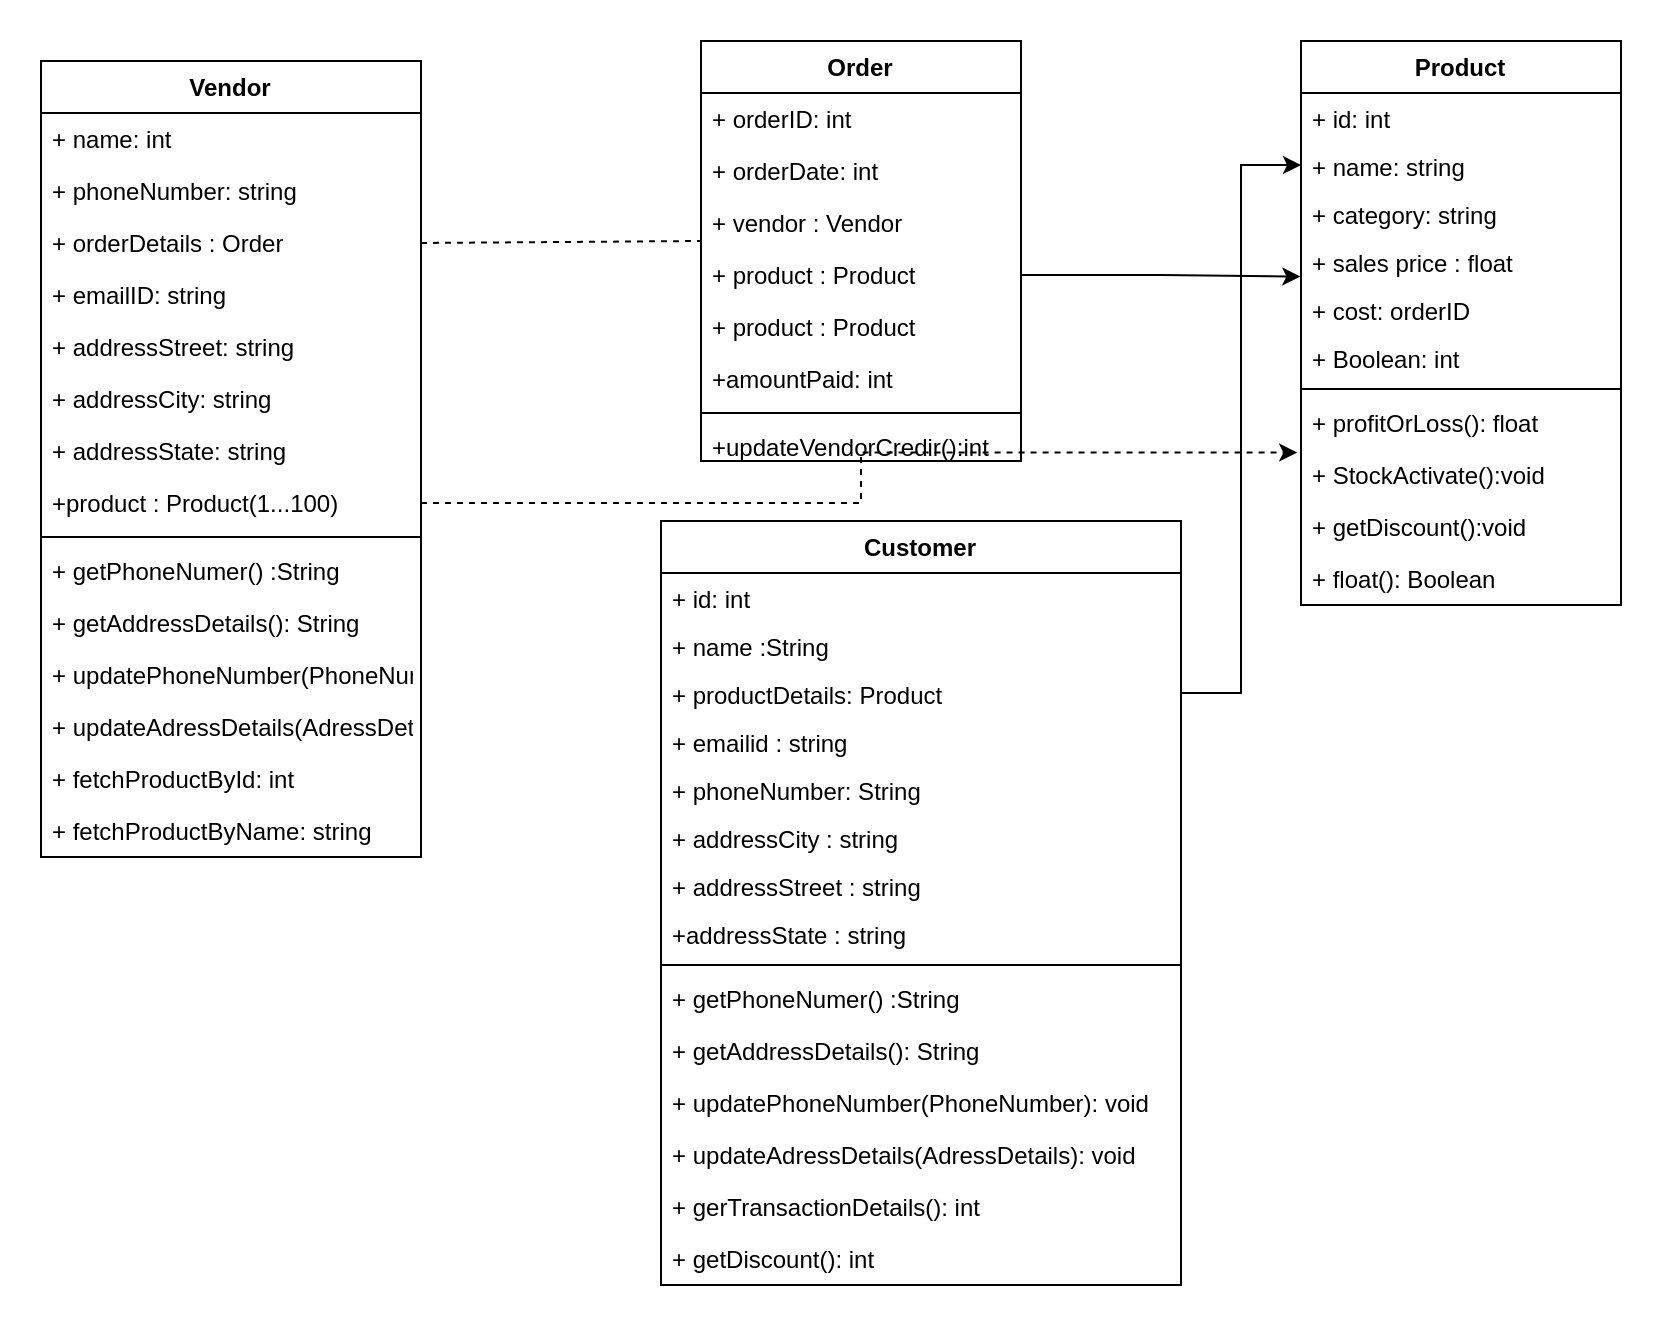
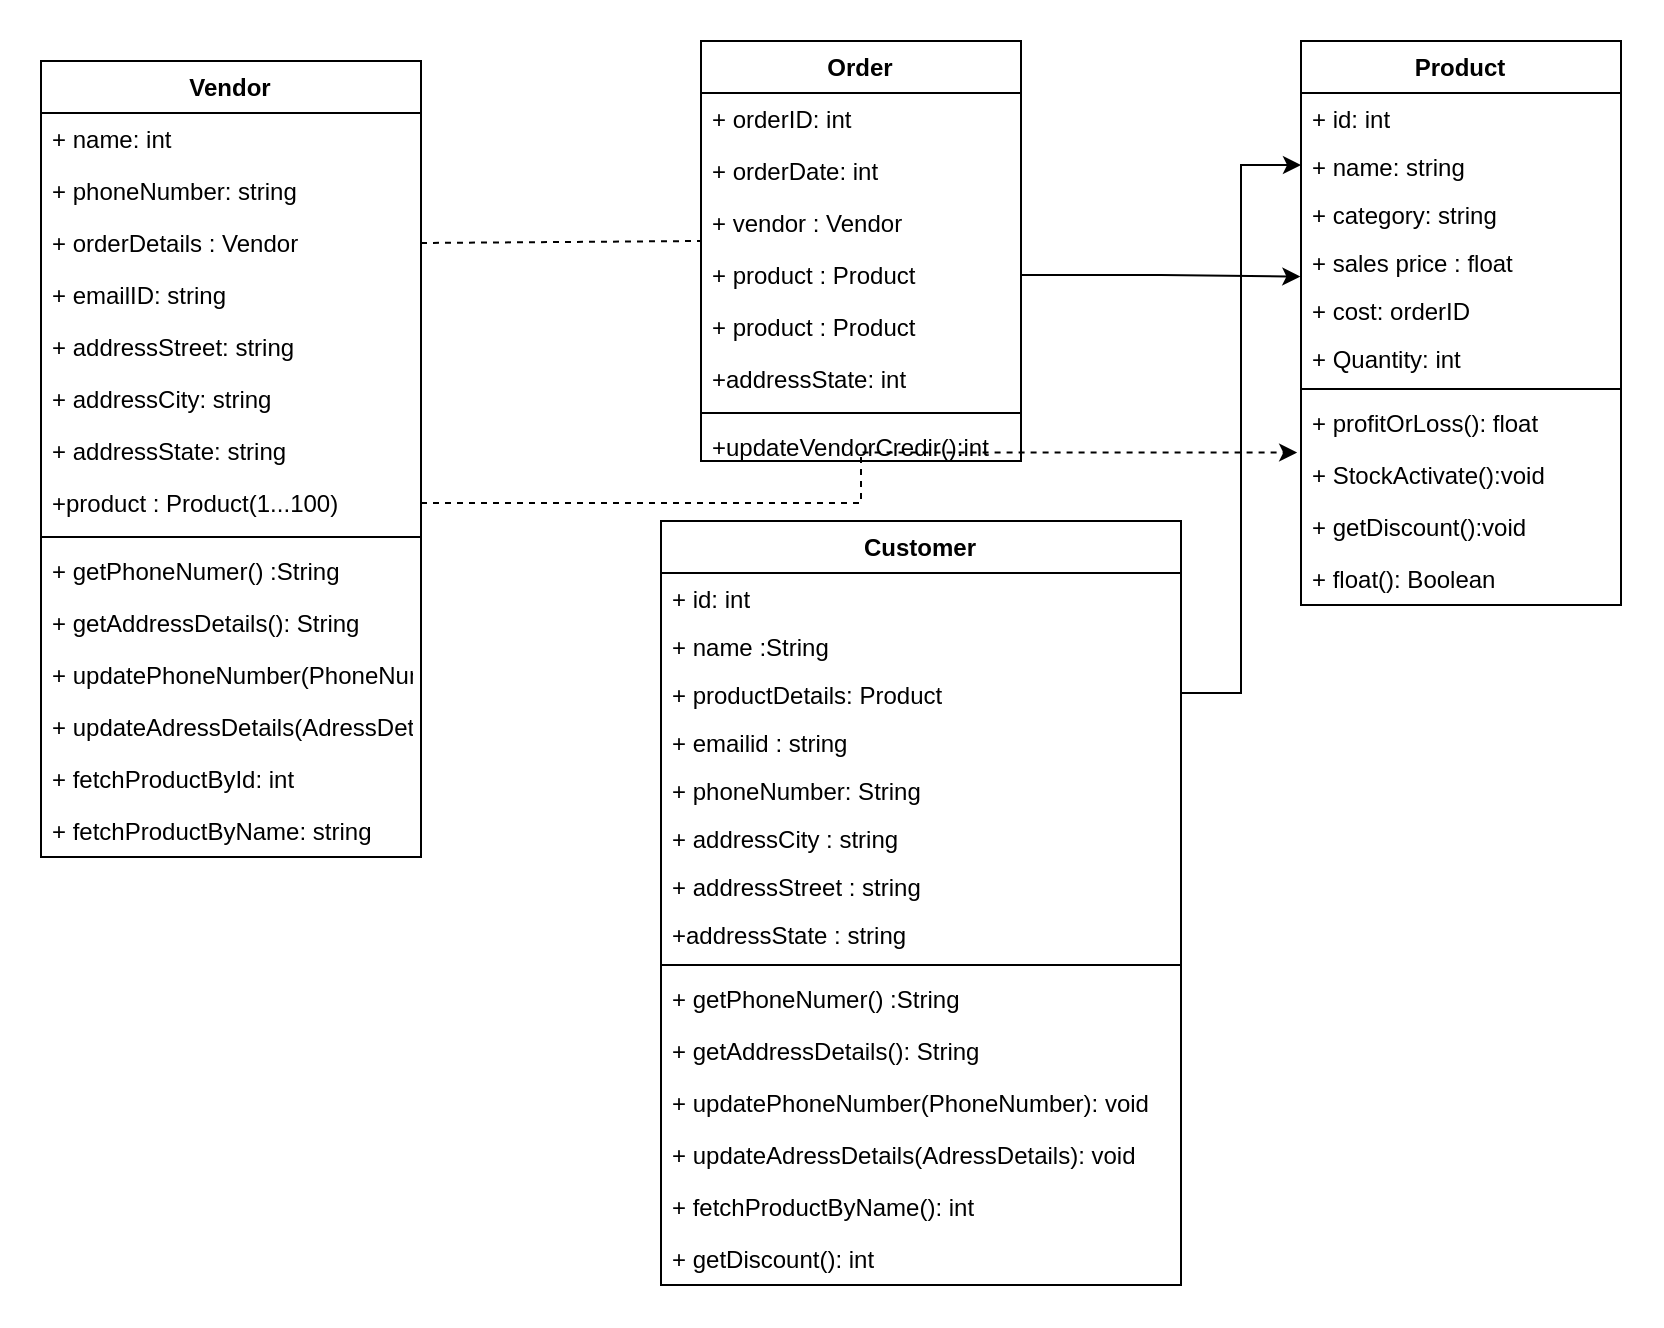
(181, 244) -> (188, 244)
(1390, 360) -> (1397, 360)
(807, 380) -> (824, 380)
(852, 1208) -> (841, 1208)
